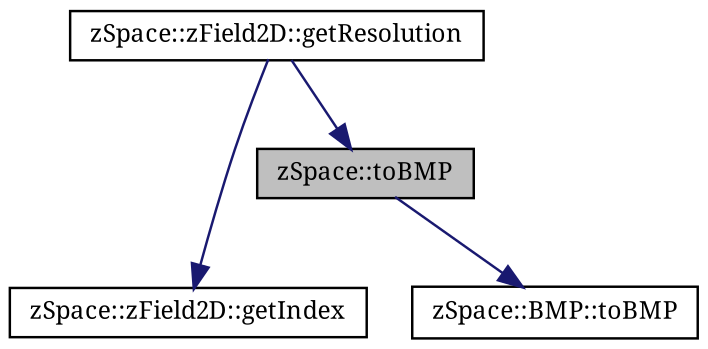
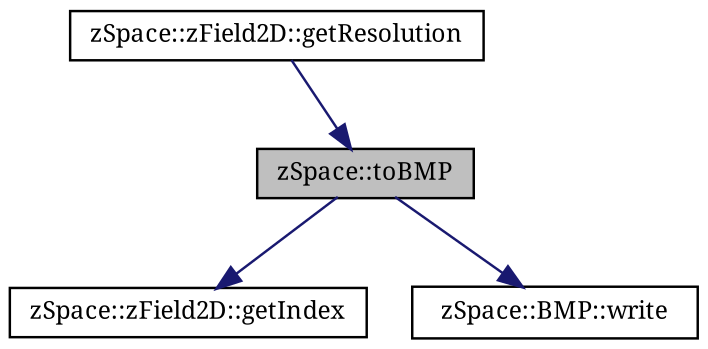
(231, 161) -> (287, 235)
(555, 313) -> (555, 313)
